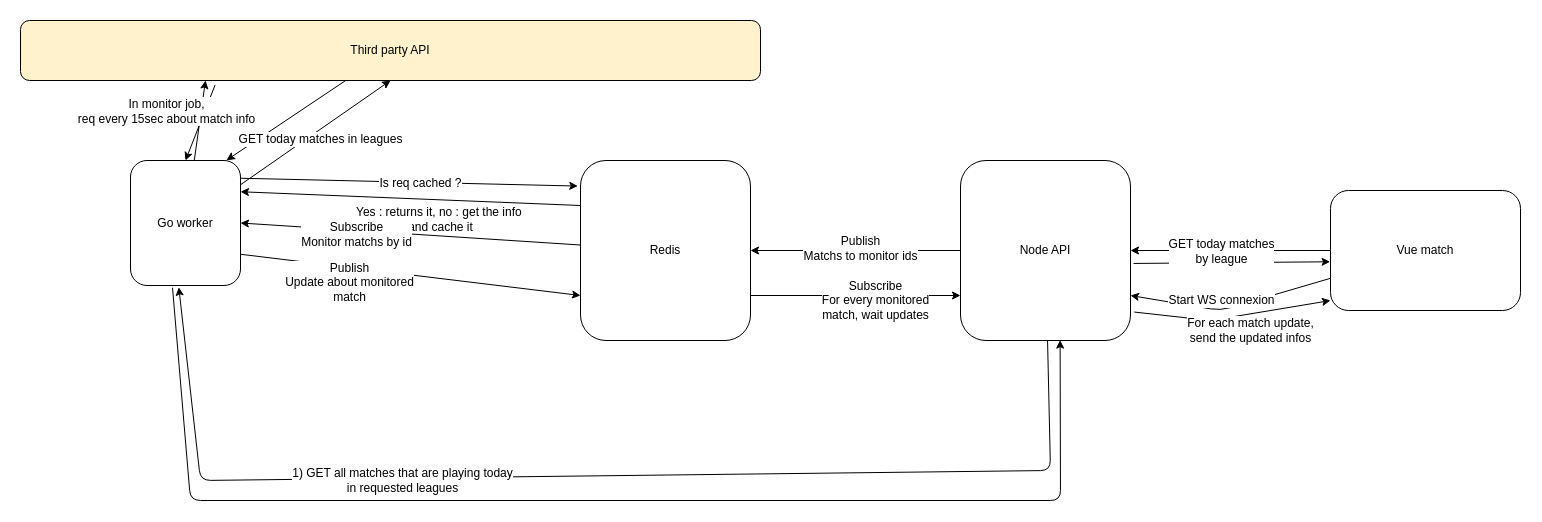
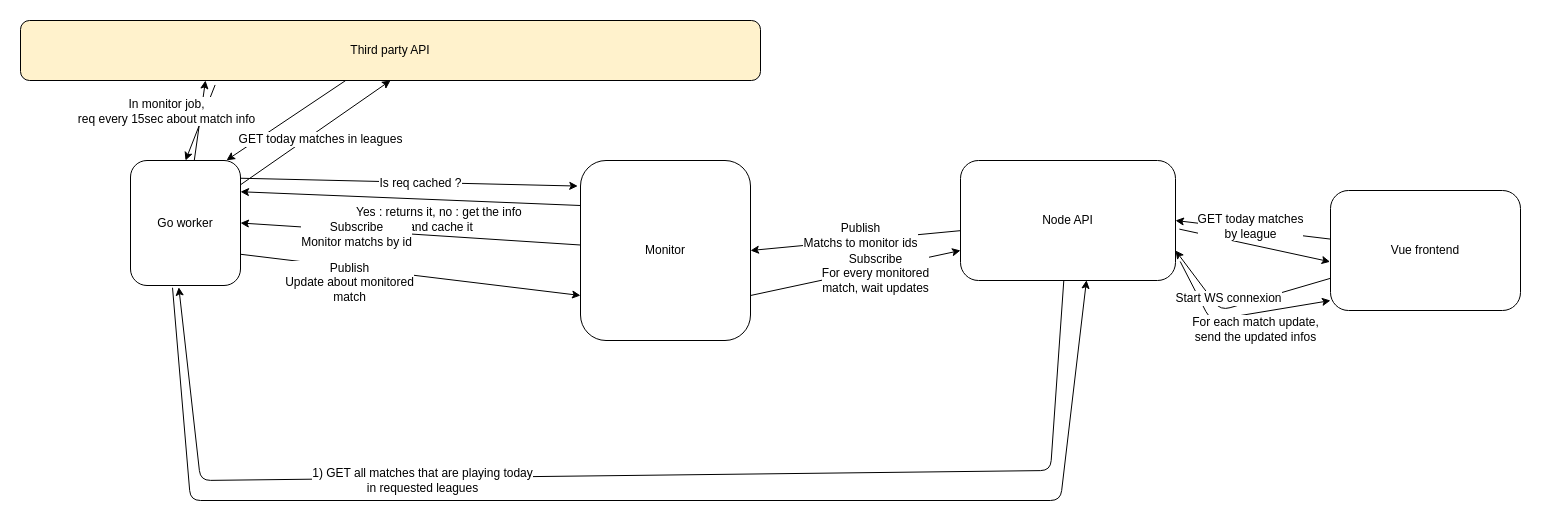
(666, 251) -> (666, 251)
(1046, 251) -> (1068, 221)
(1426, 251) -> (1426, 251)
